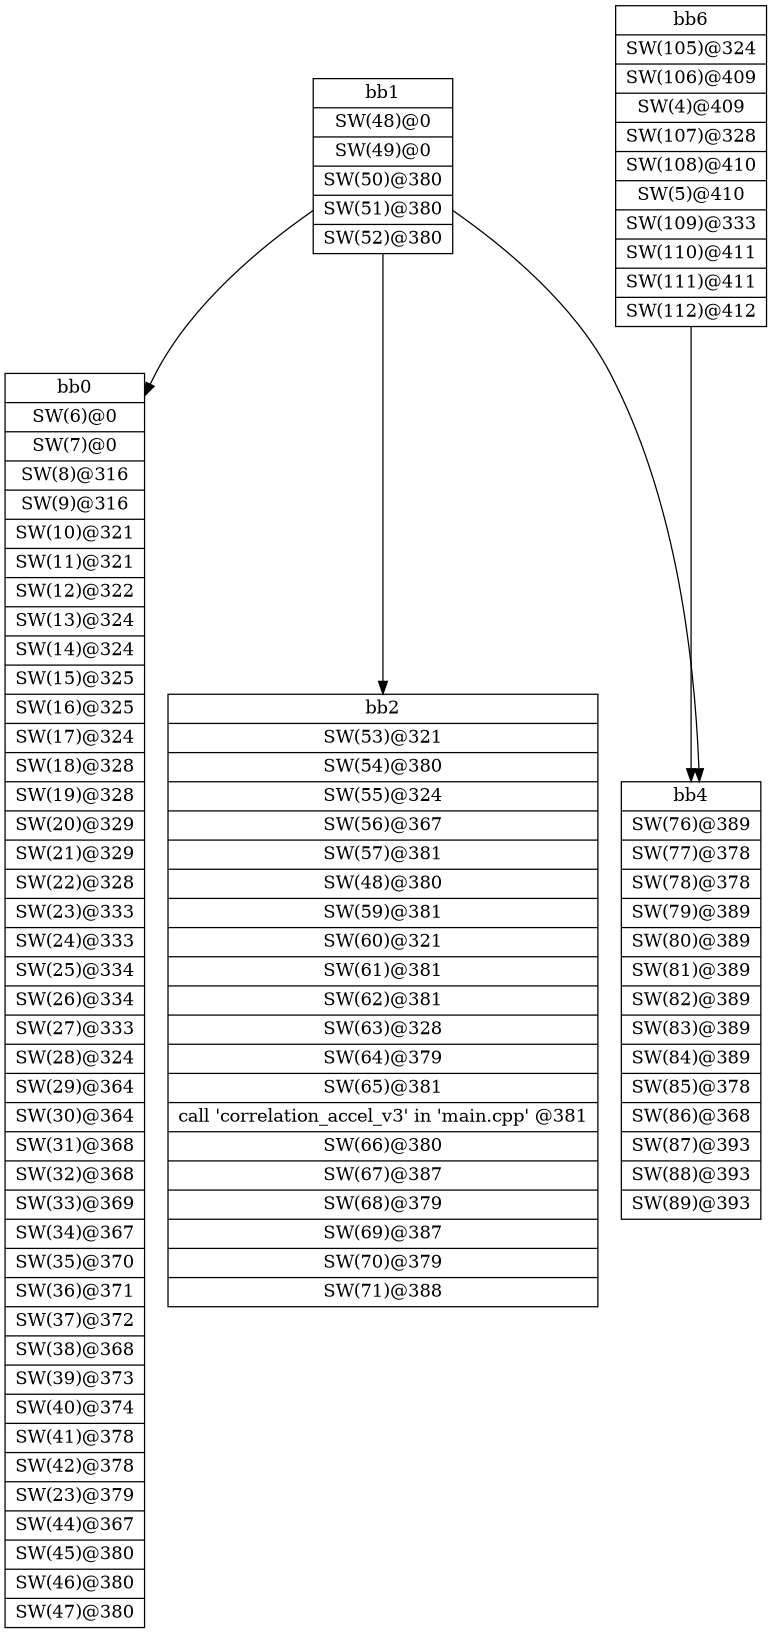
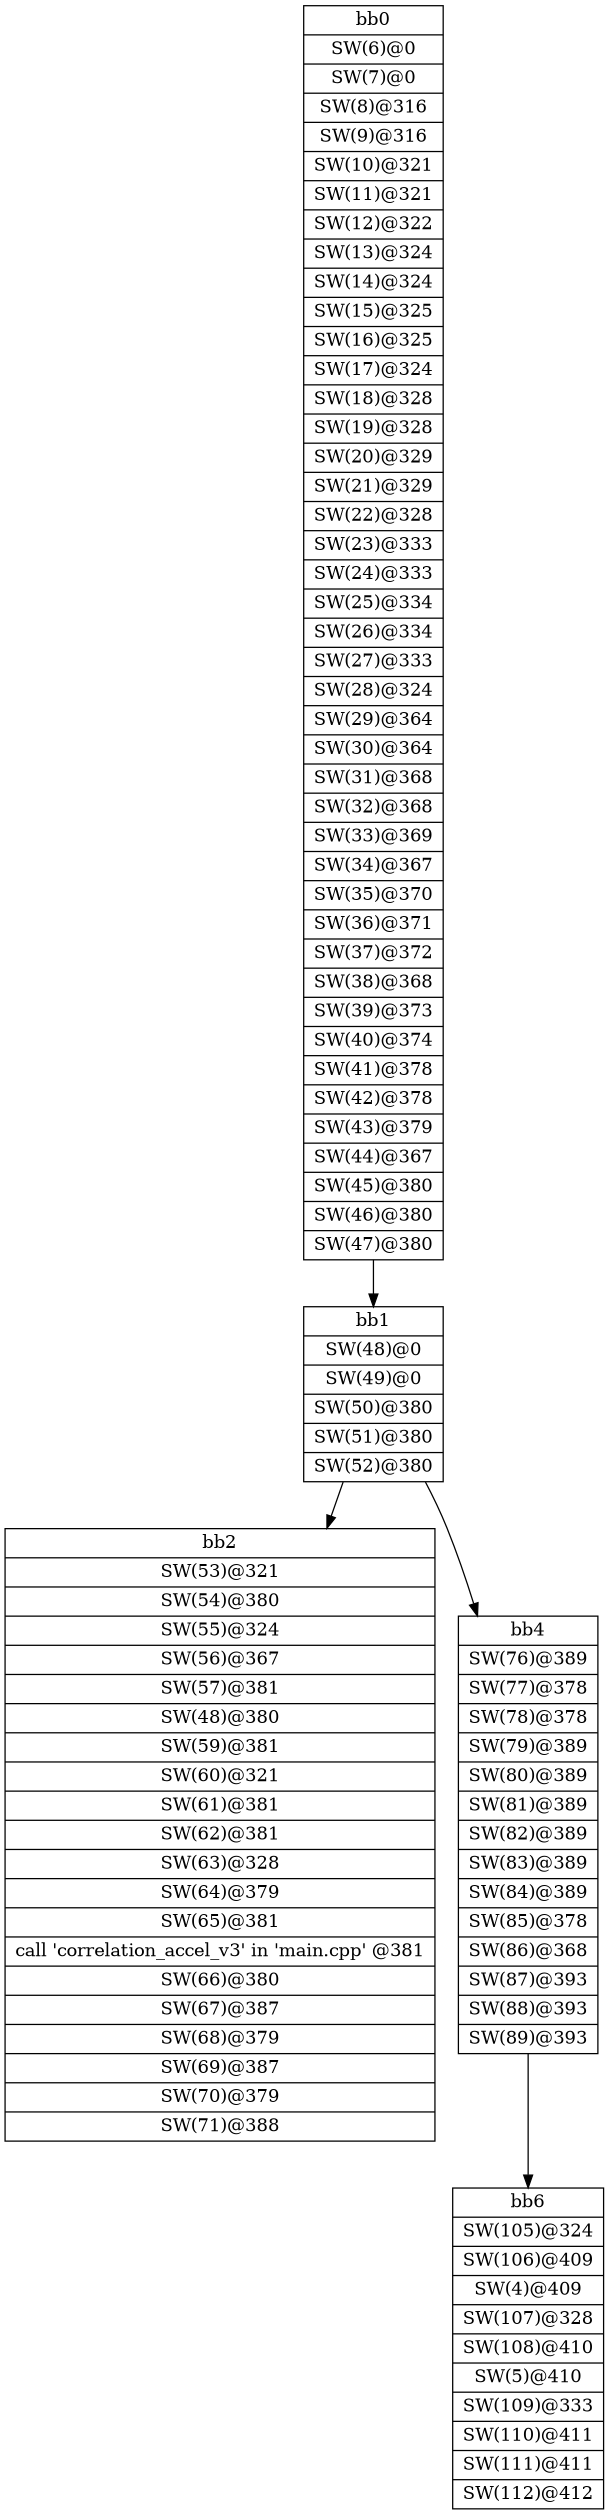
(221, 287) -> (373, 1277)
(691, 548) -> (528, 2114)
(75, 1496) -> (373, 1128)
